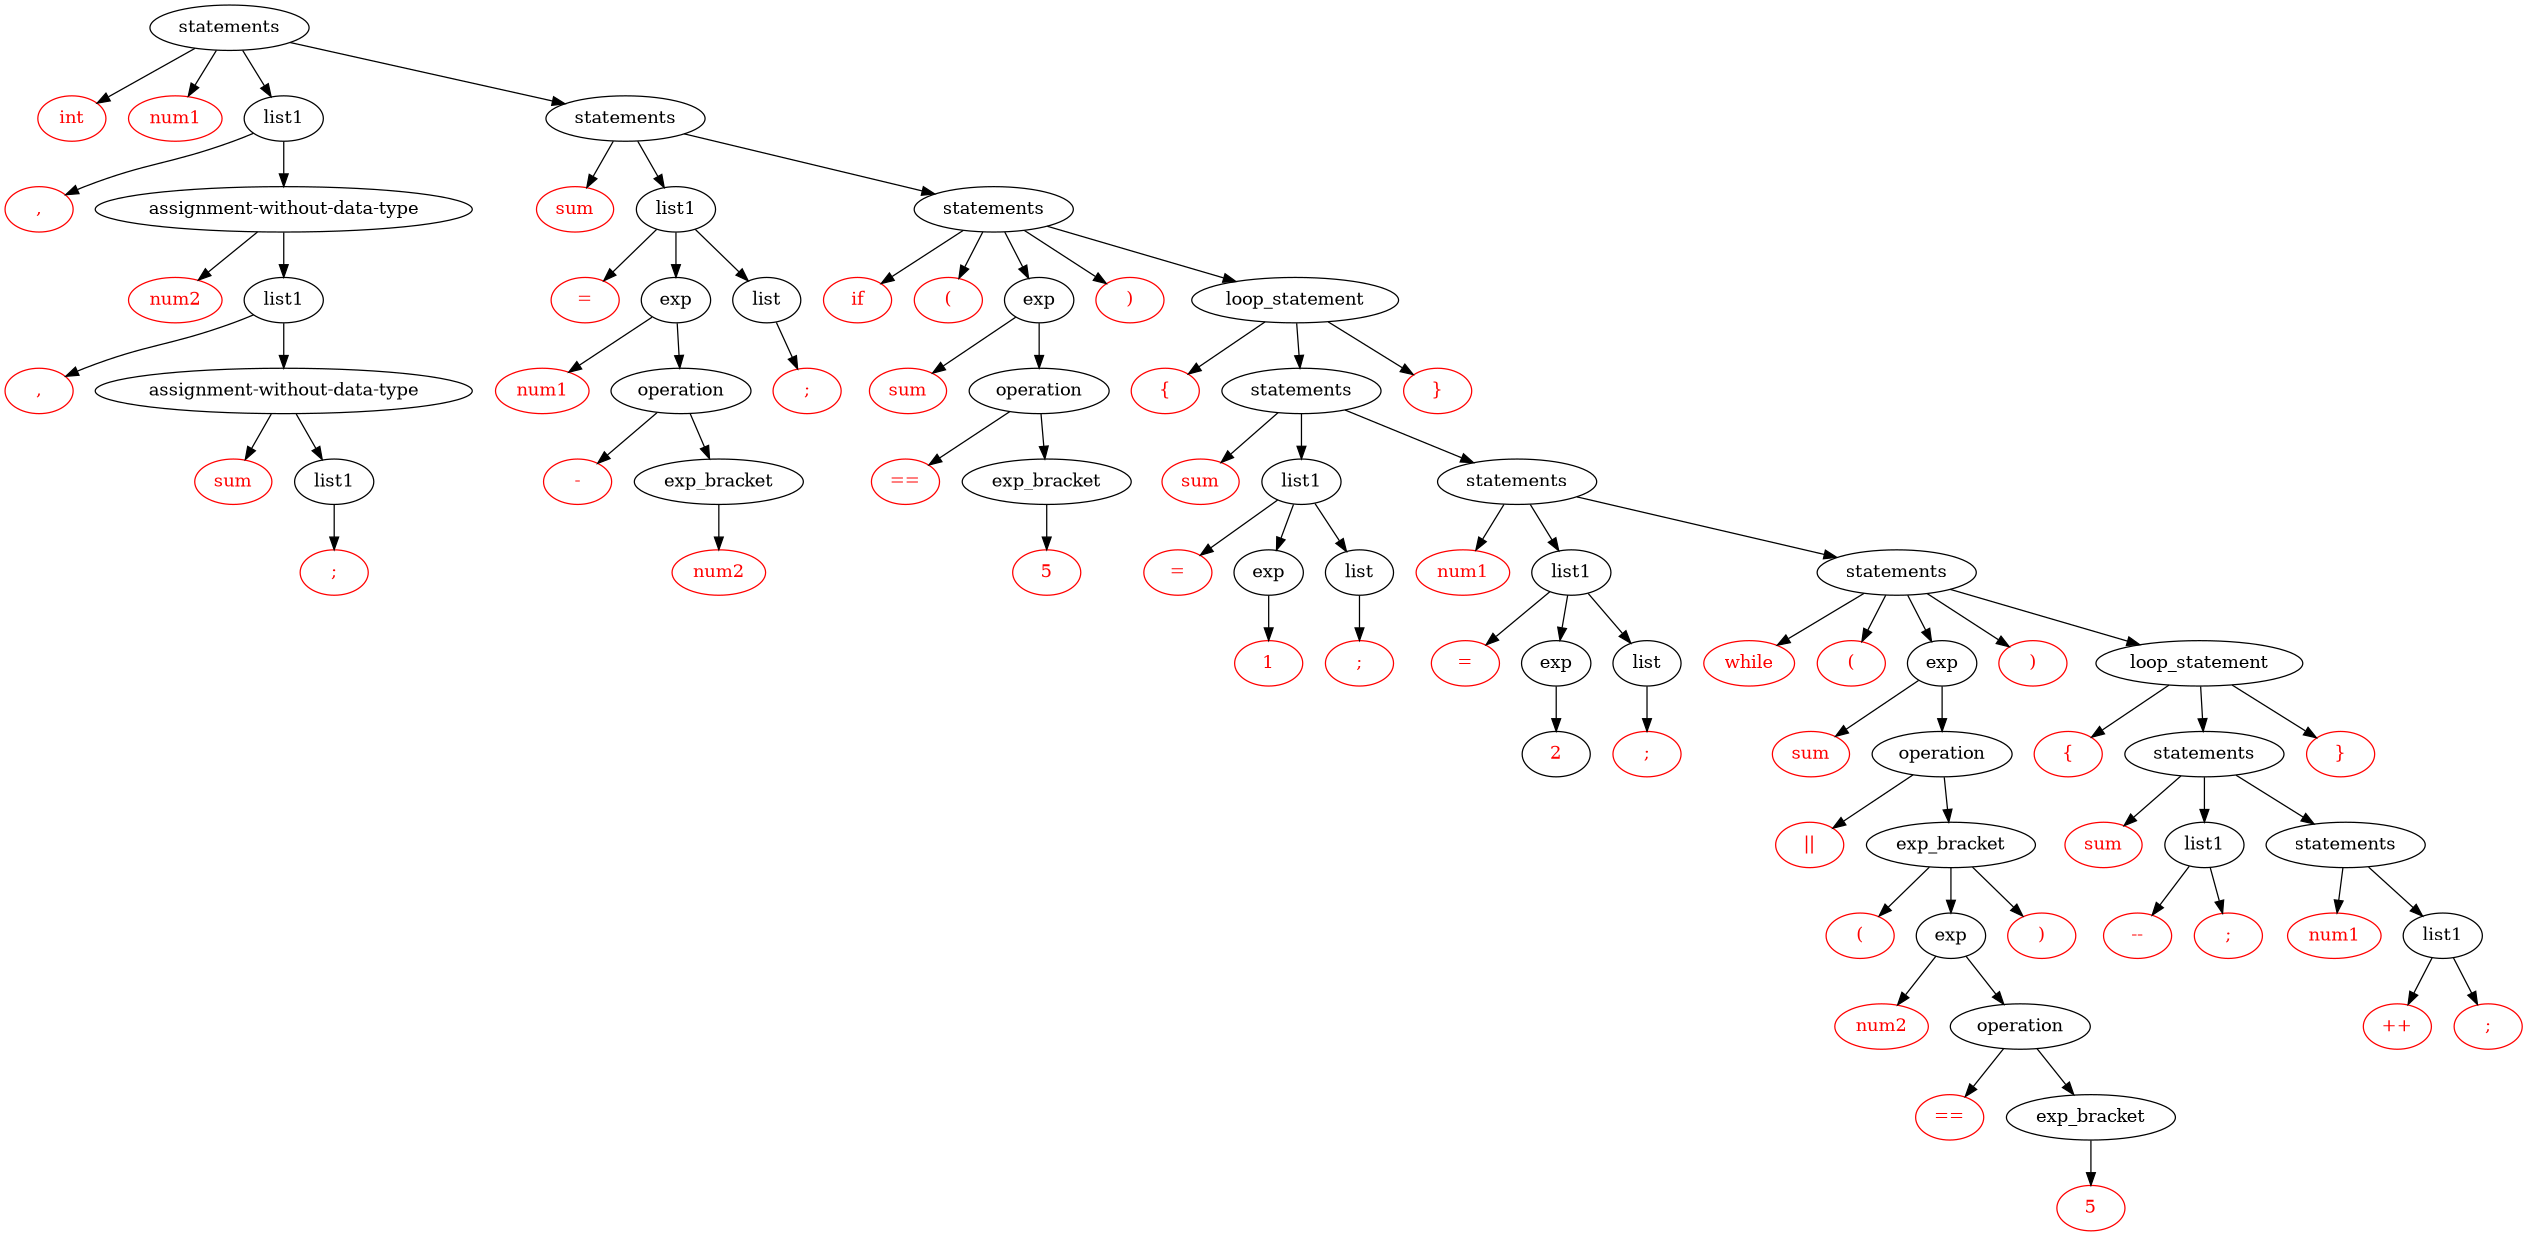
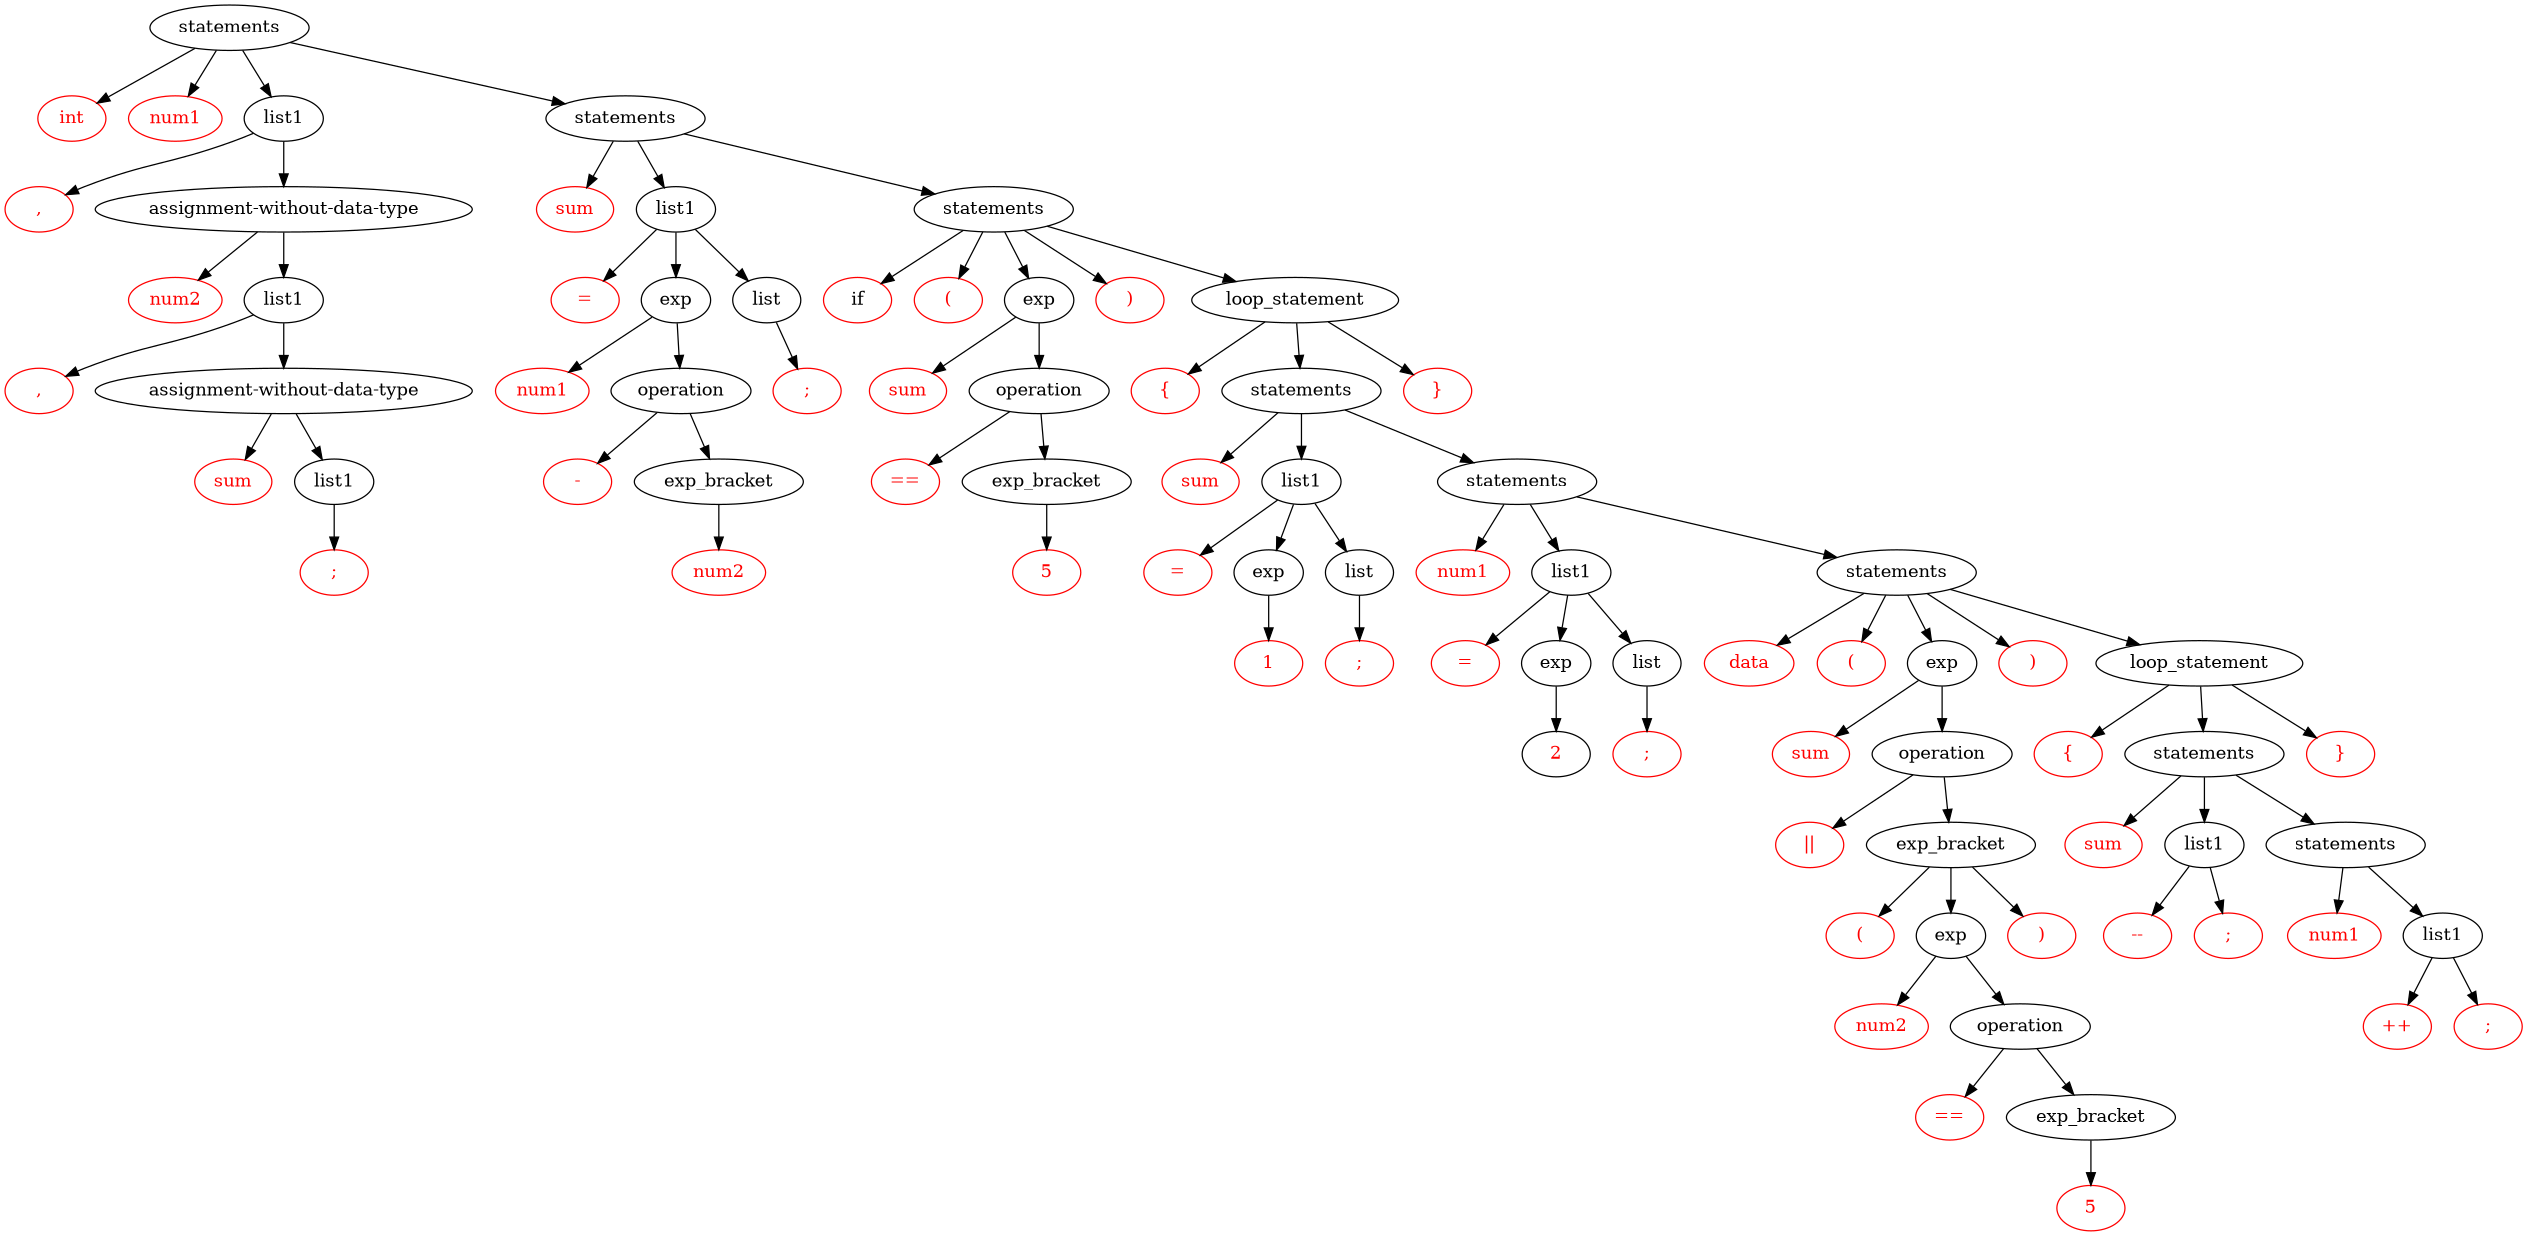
(858, 300) -> (858, 300)
(1749, 663) -> (1749, 663)
